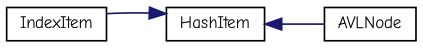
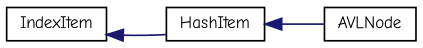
(128, 13) -> (145, 35)
